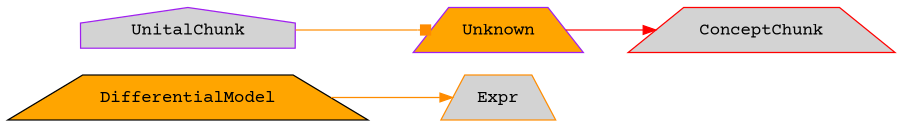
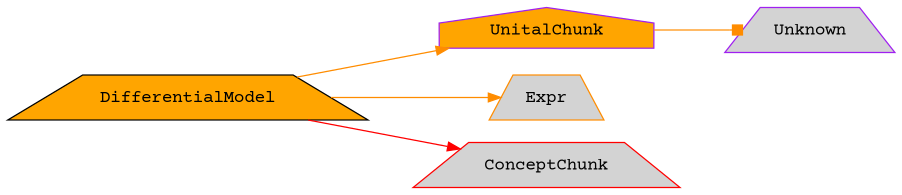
(188, 30) -> (547, 30)
(498, 30) -> (810, 30)
(604, 30) -> (378, 133)
none -> (367, 64)
